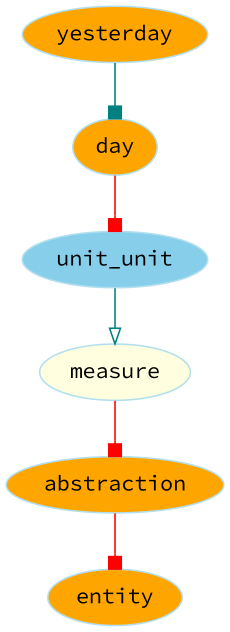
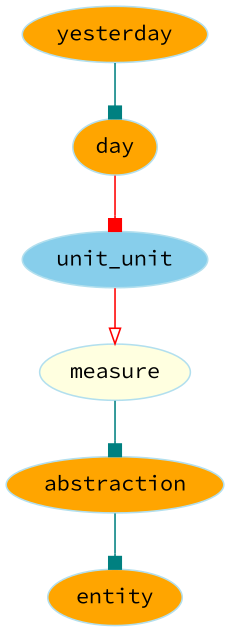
(115, 308) -> (115, 308)
(115, 421) -> (115, 421)
(115, 533) -> (115, 533)
